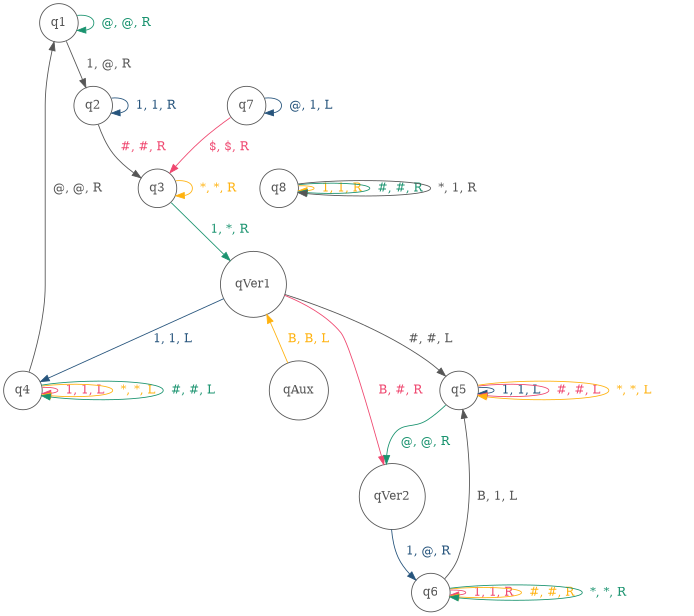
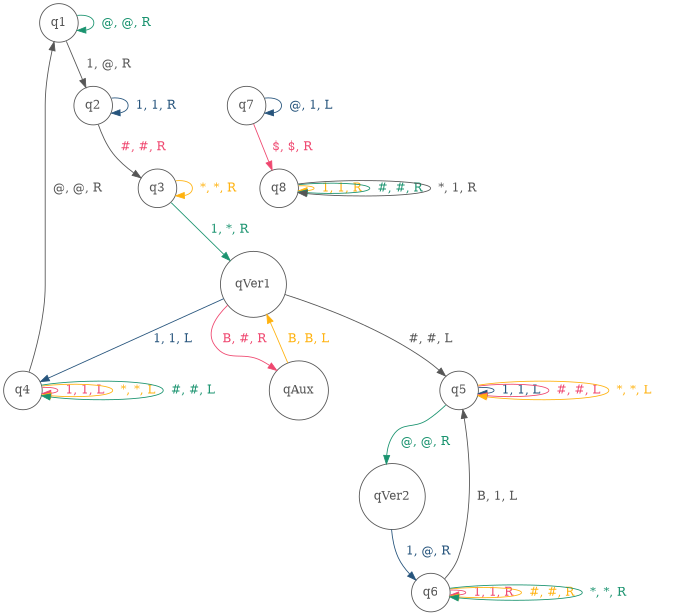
(202, 140) -> (261, 143)
(353, 361) -> (220, 351)
